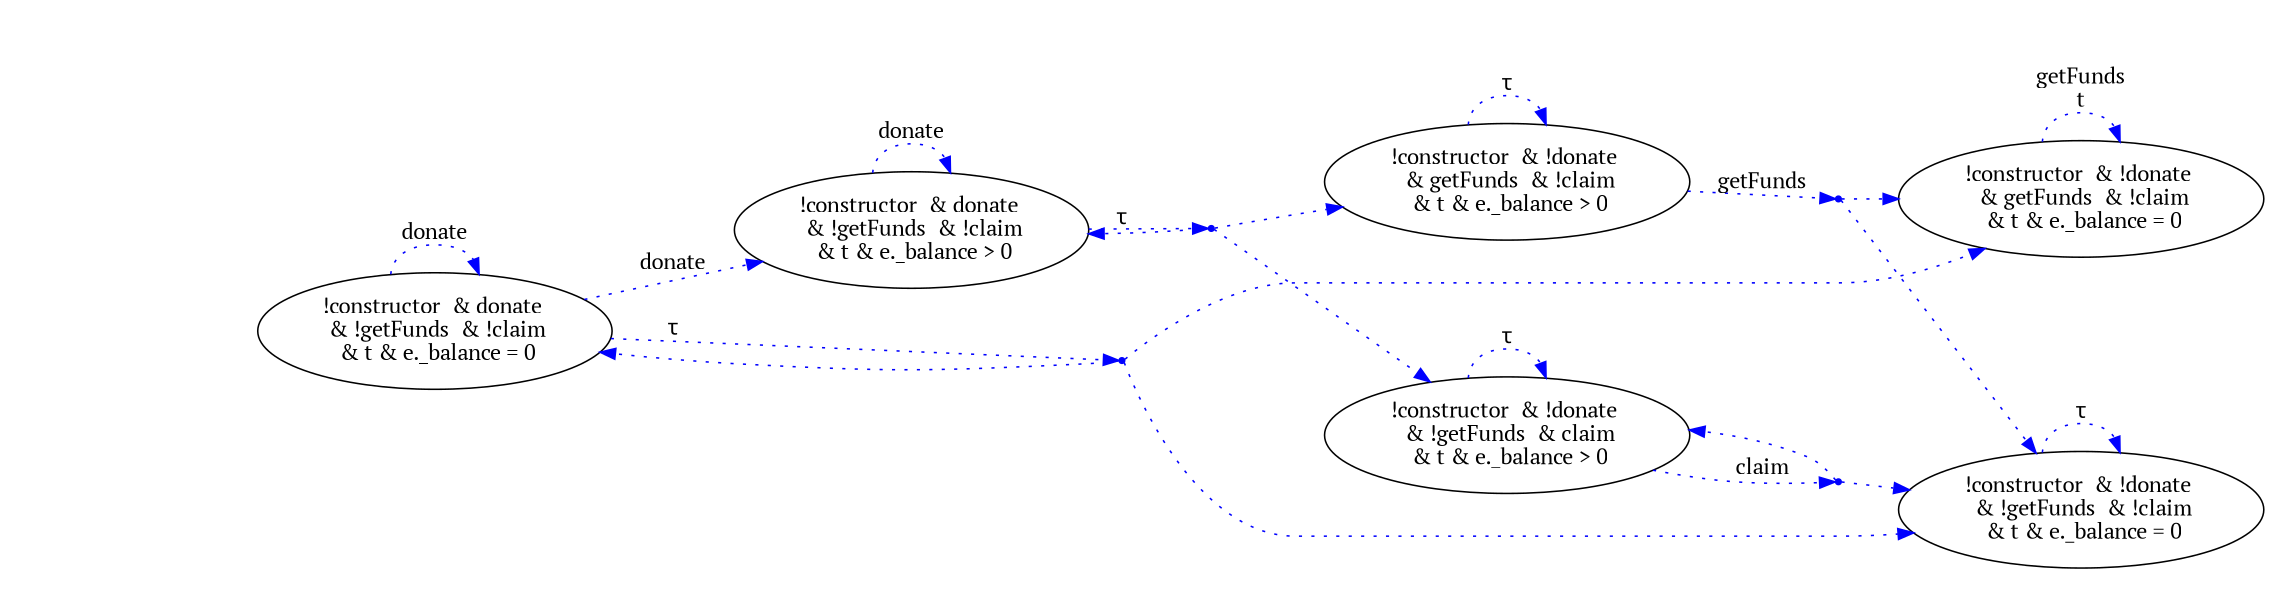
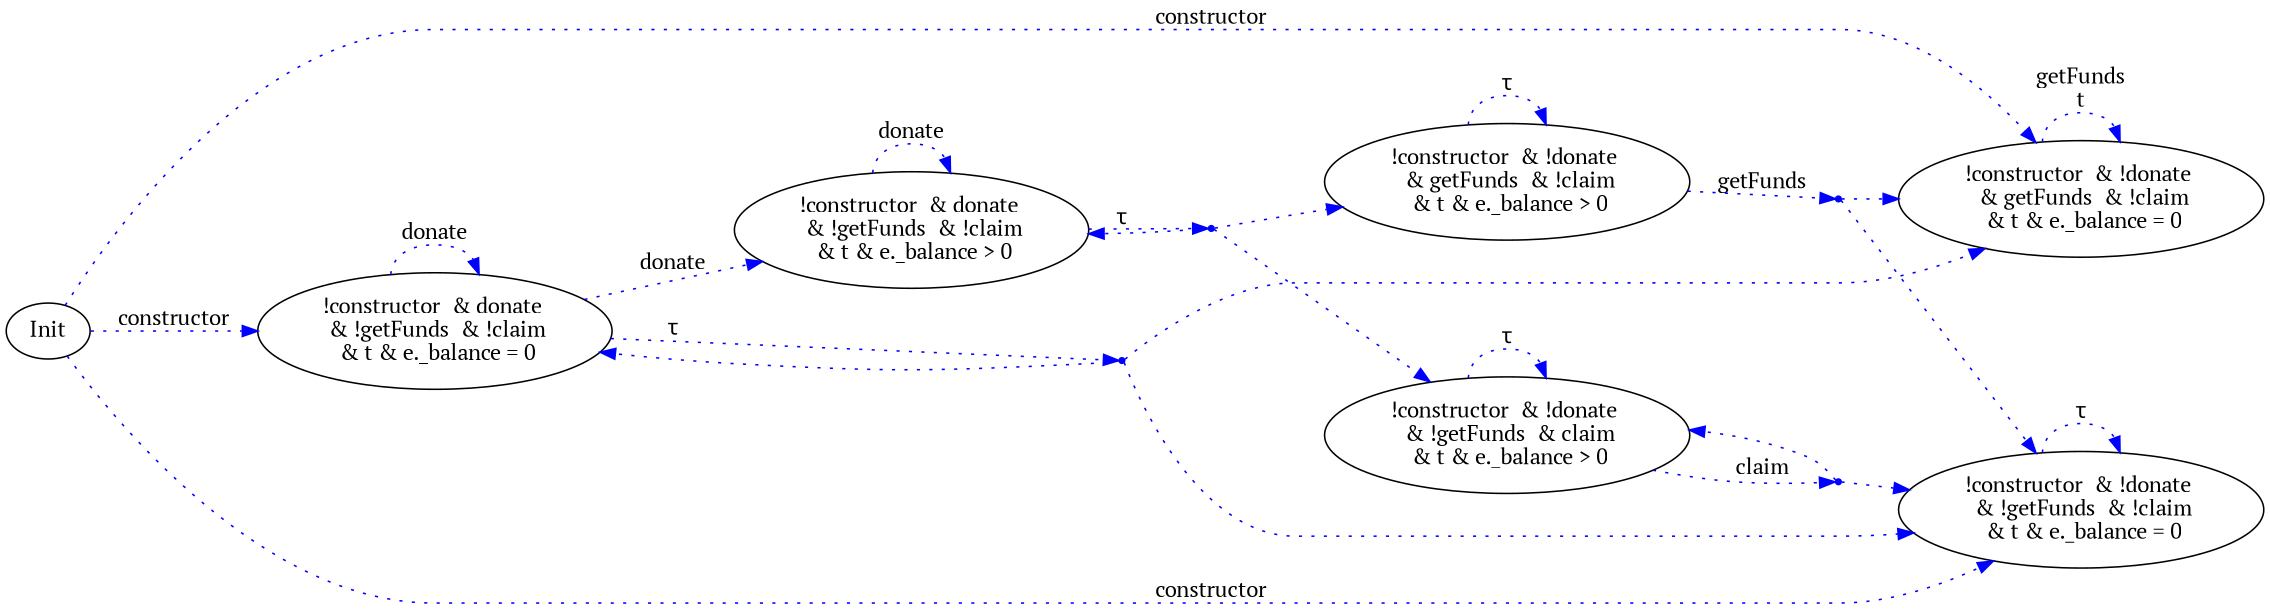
none -> (48, 331)
